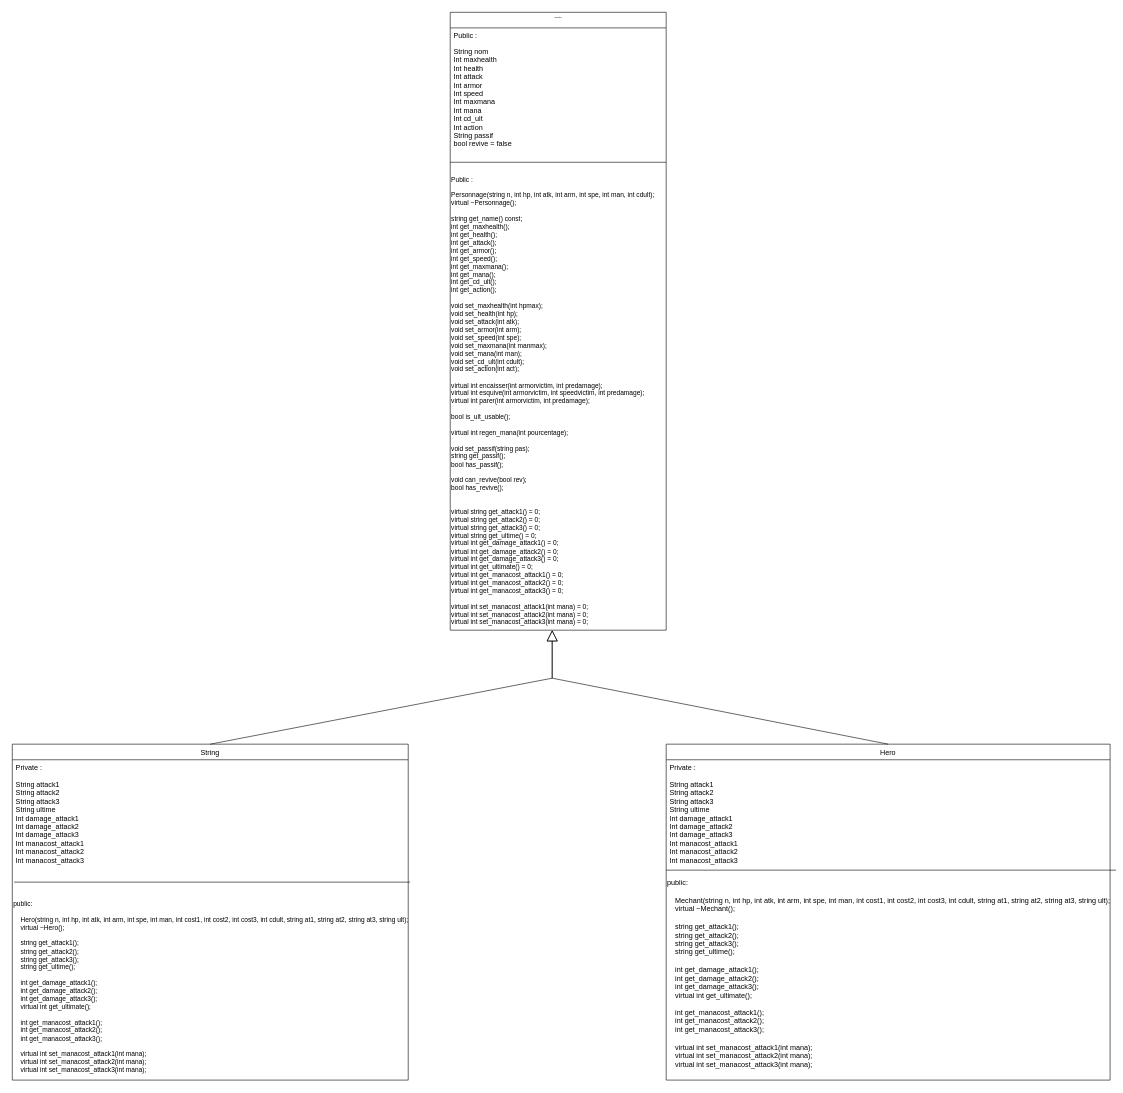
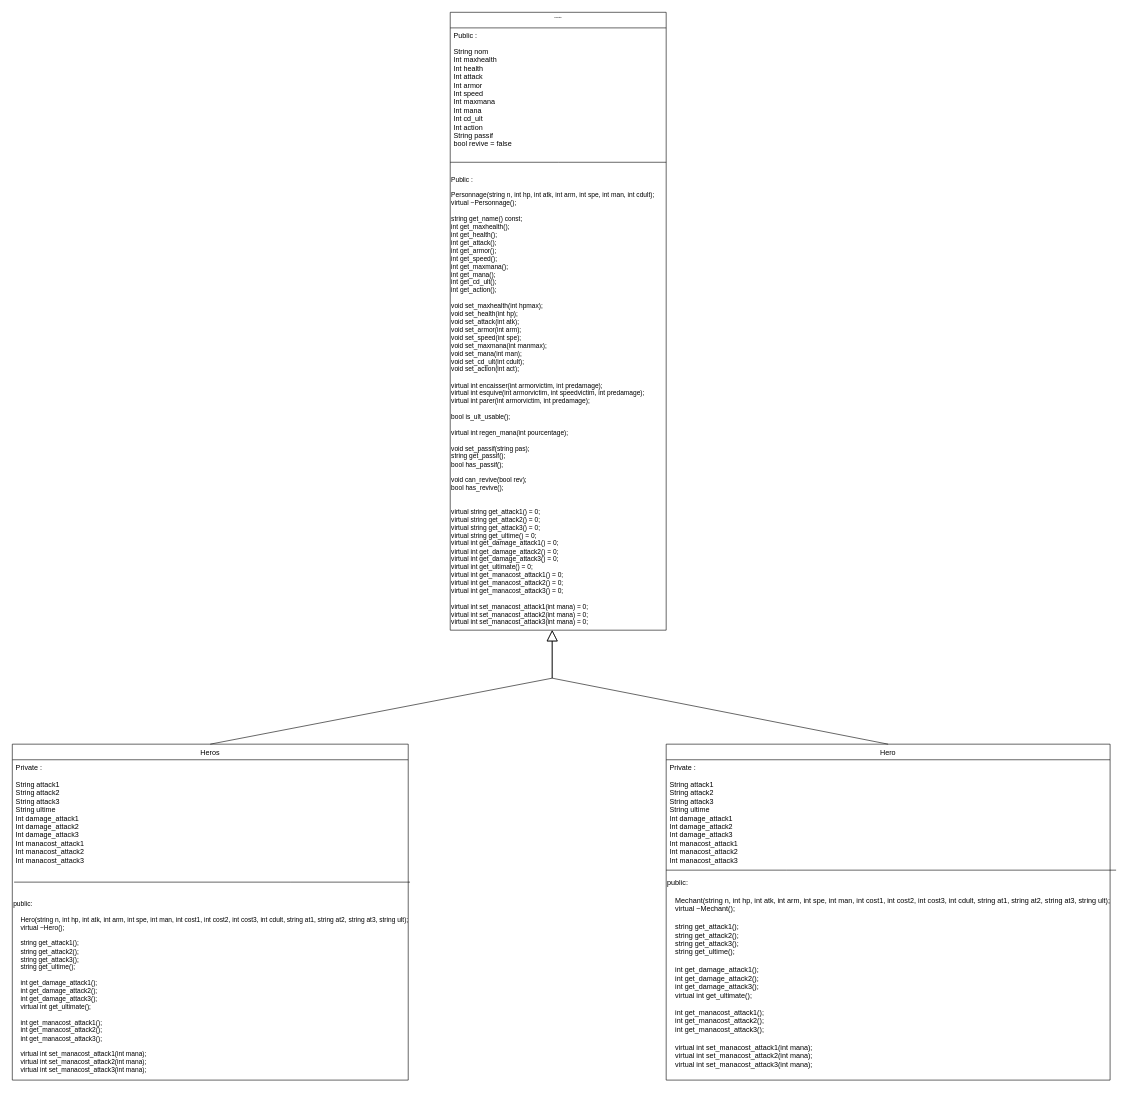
(210, 752) -> (210, 752)
